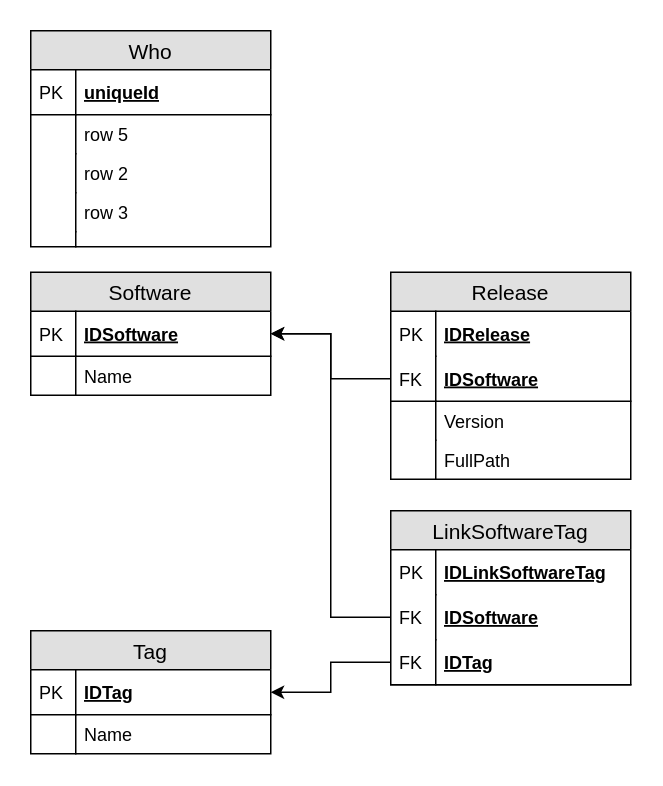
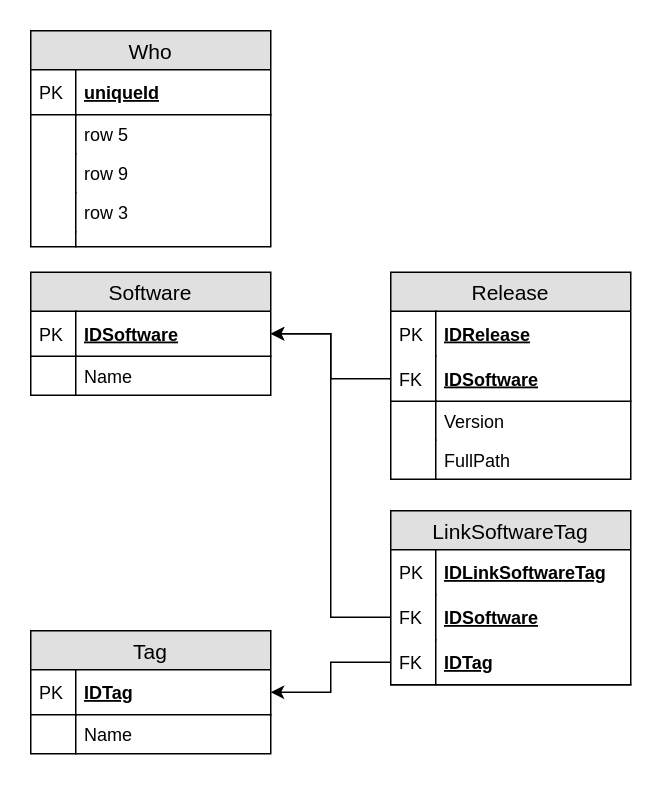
(107, 174) -> (107, 174)
